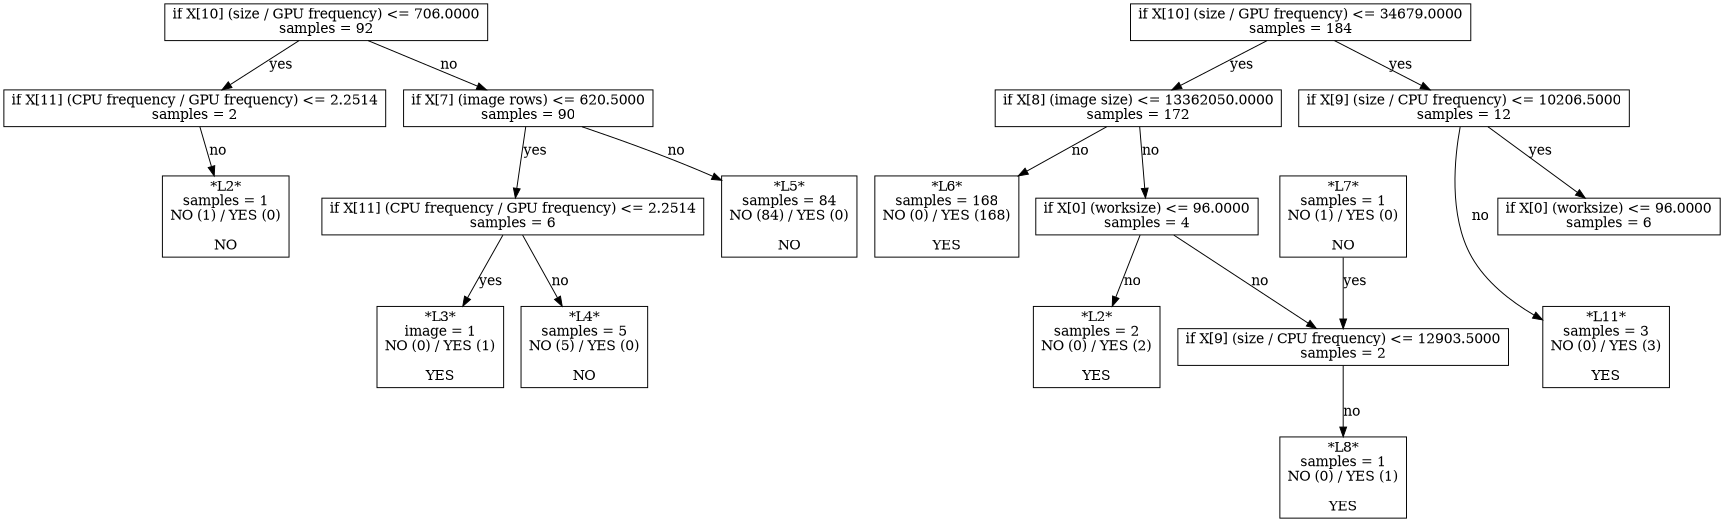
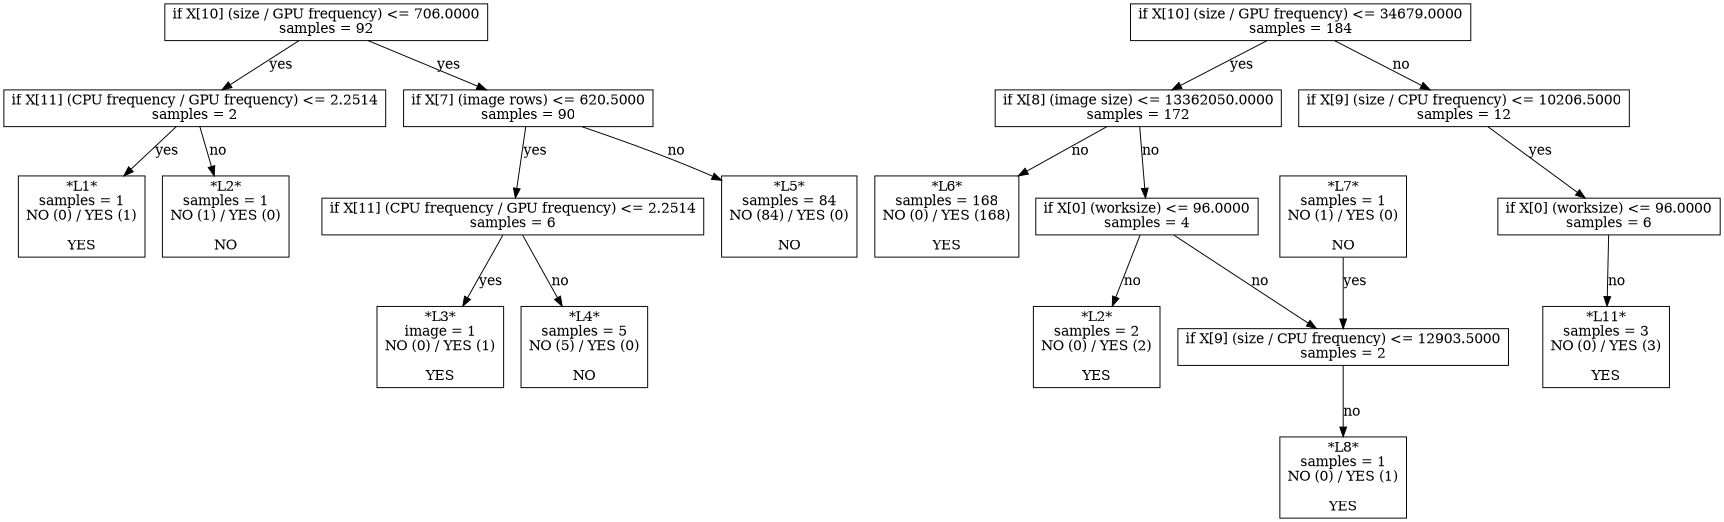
(449, 65) -> (449, 65)
(1401, 65) -> (1401, 65)
none -> (82, 217)
(1463, 236) -> (1608, 266)
